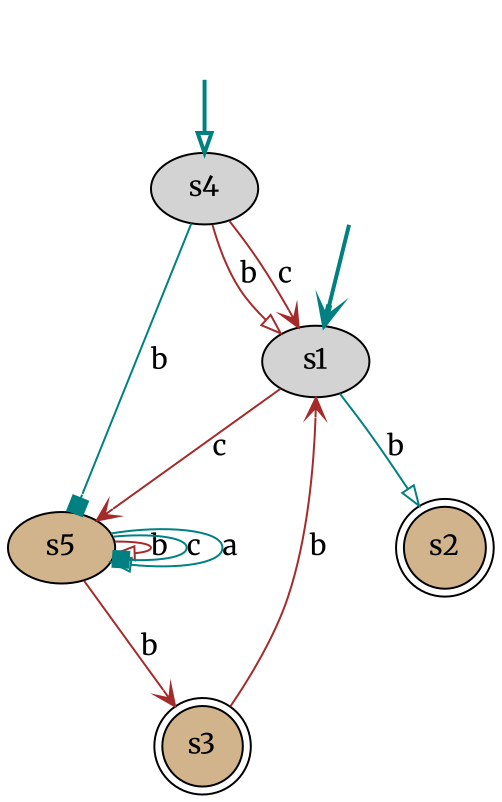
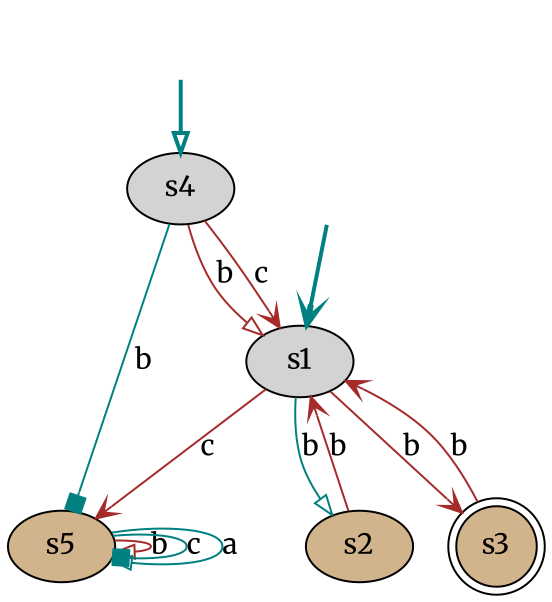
none -> (333, 463)
(445, 548) -> (359, 546)
(124, 636) -> (389, 445)
